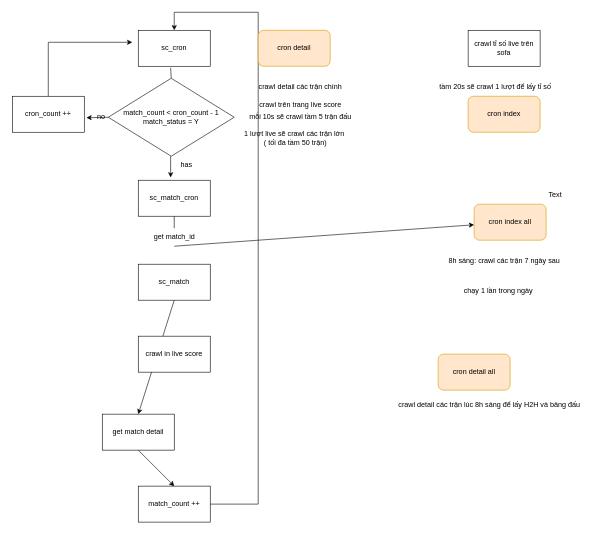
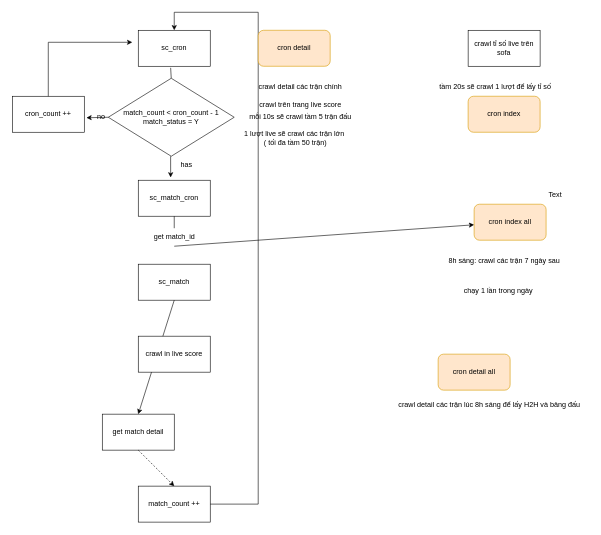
(155, 467) -> (155, 467)
